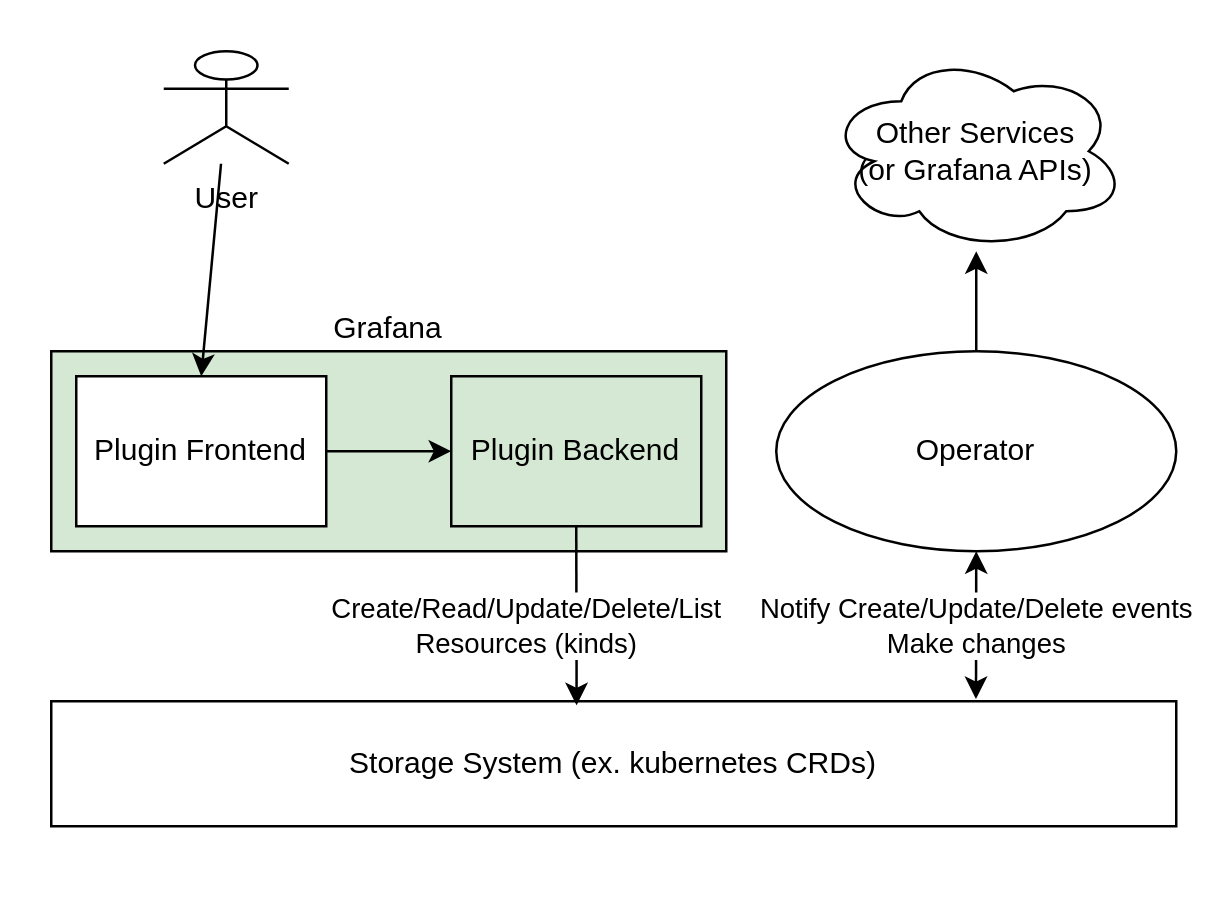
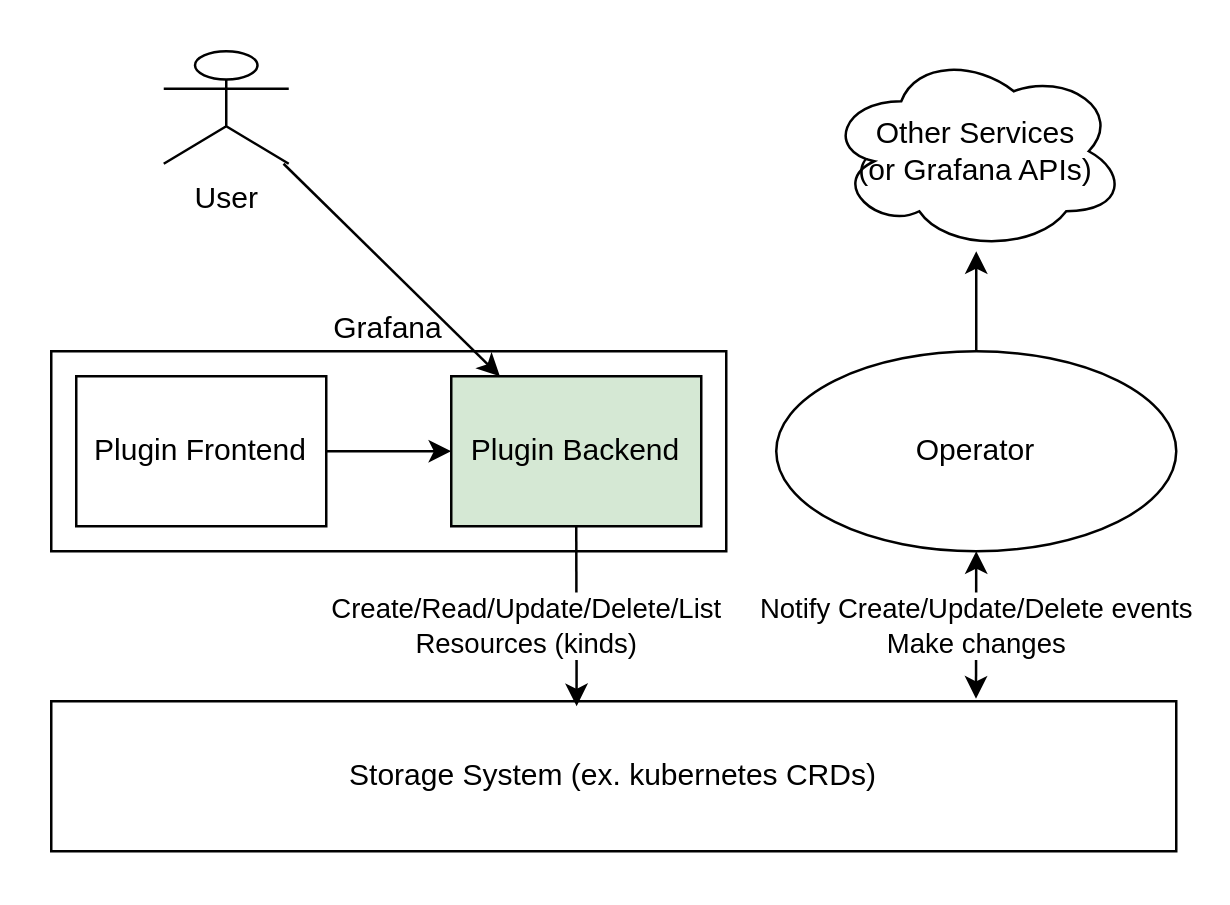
(212, 262) -> (387, 265)
(389, 451) -> (389, 451)
(614, 764) -> (614, 776)
